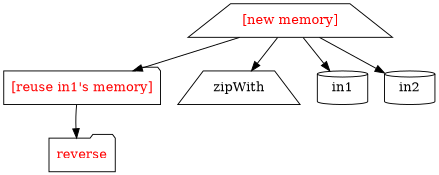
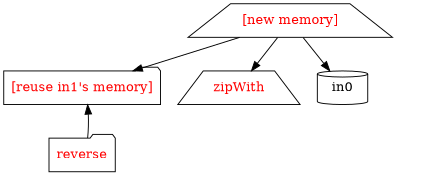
(239, 88) -> (239, 88)
(343, 88) -> (343, 88)
(410, 88) -> none
(76, 117) -> (88, 126)
